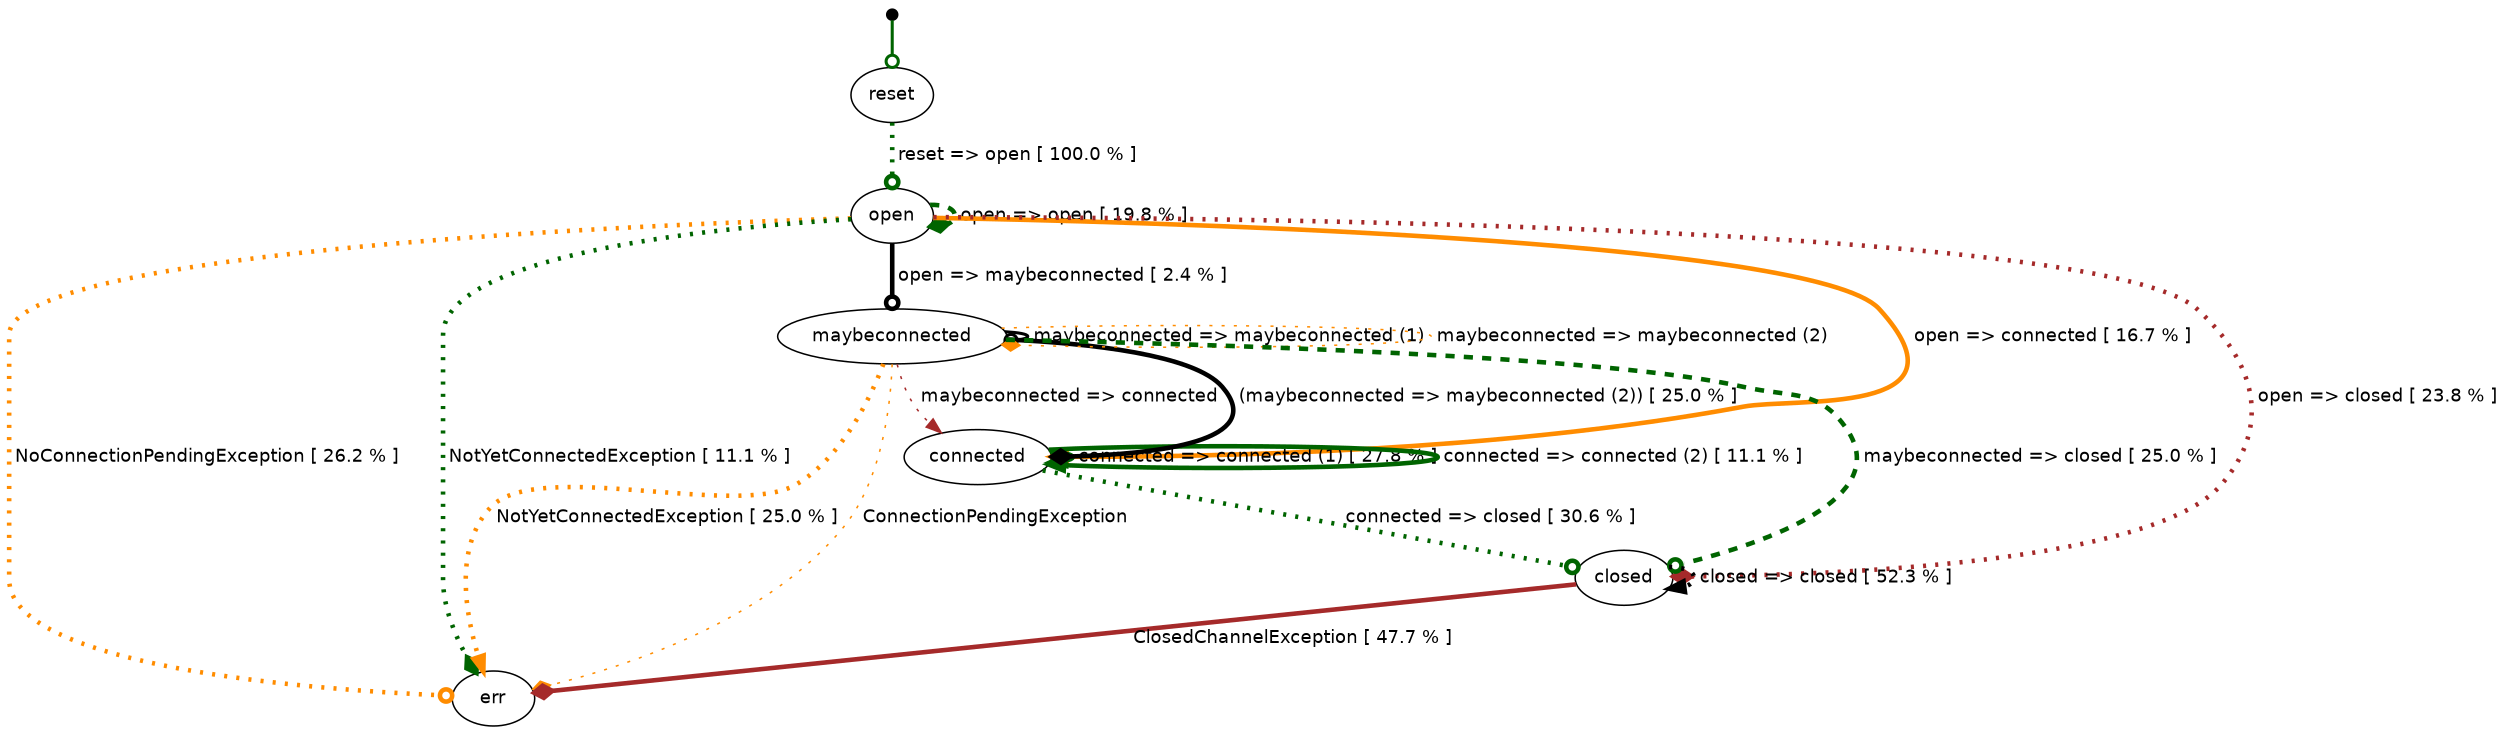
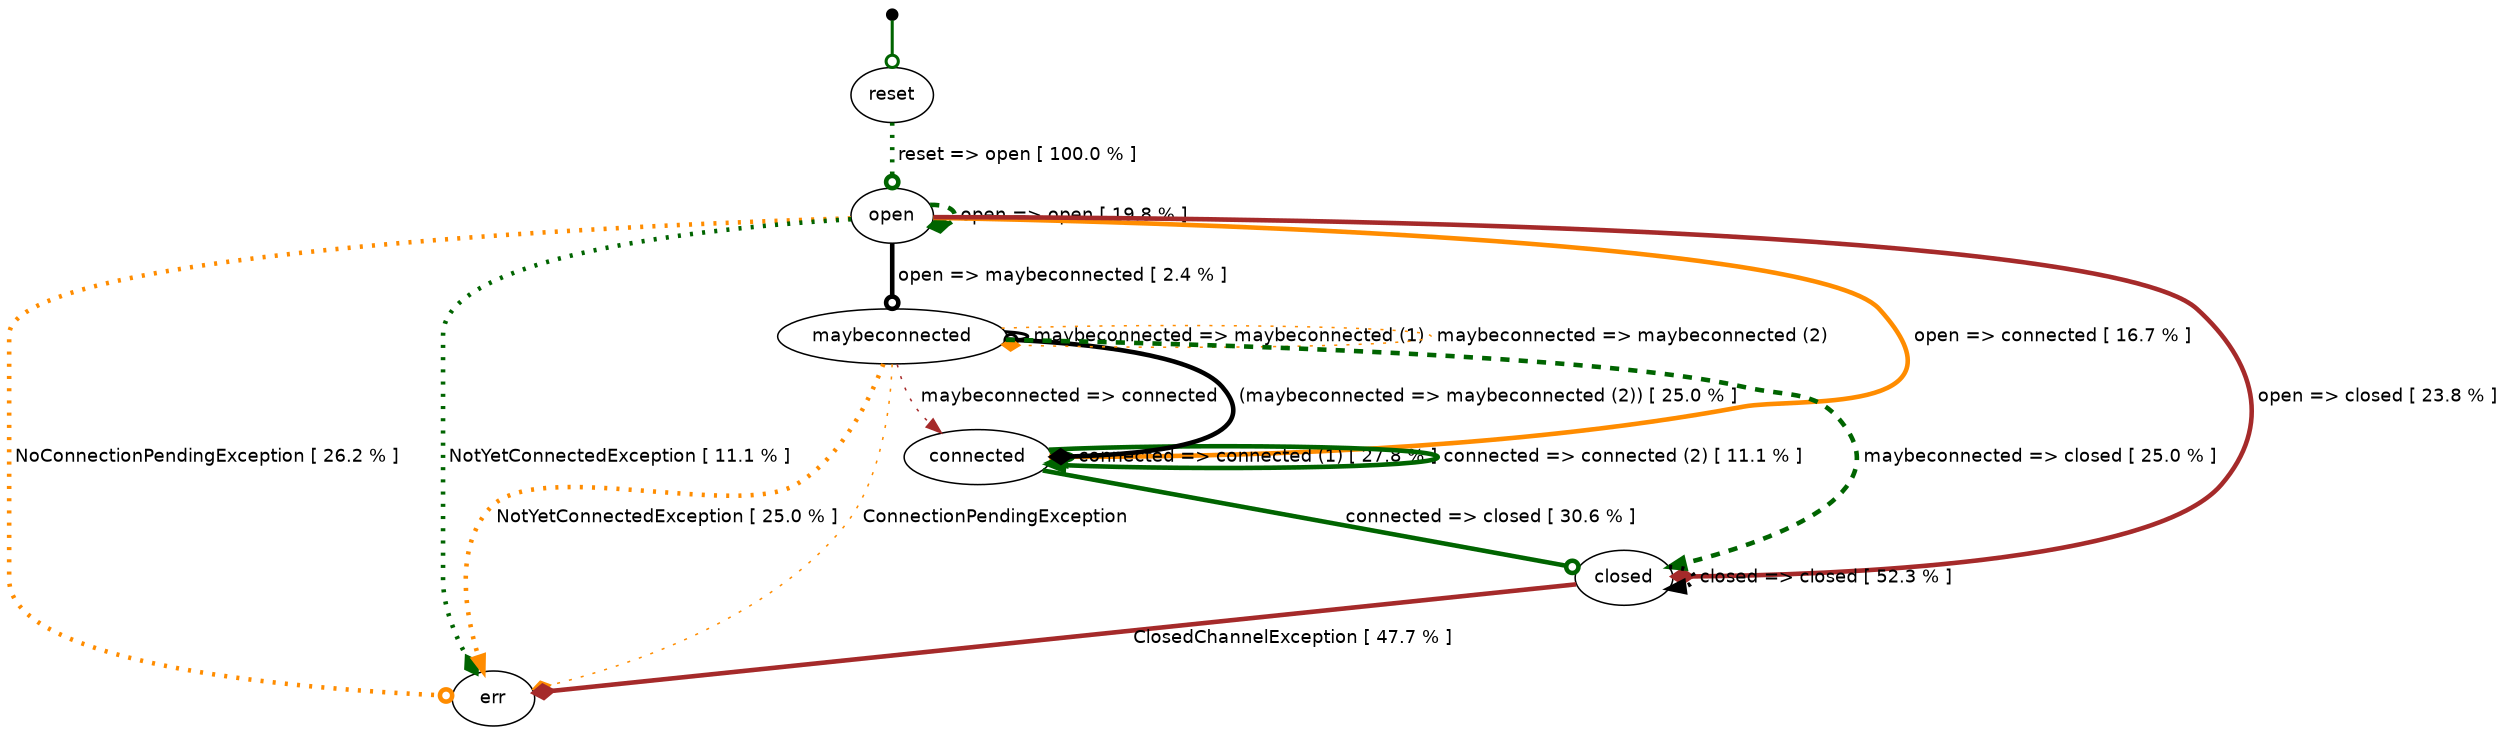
(1942, 254) -> (1942, 254)
(1865, 302) -> (1865, 302)
(1555, 363) -> (1555, 363)
(1304, 518) -> (1304, 518)
